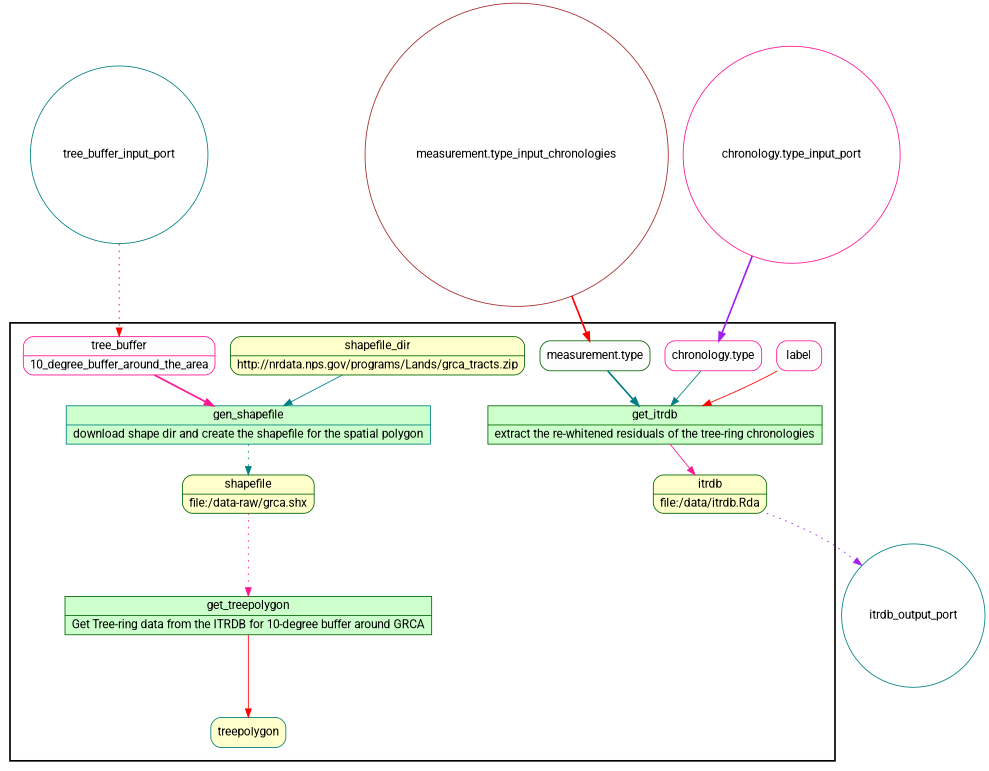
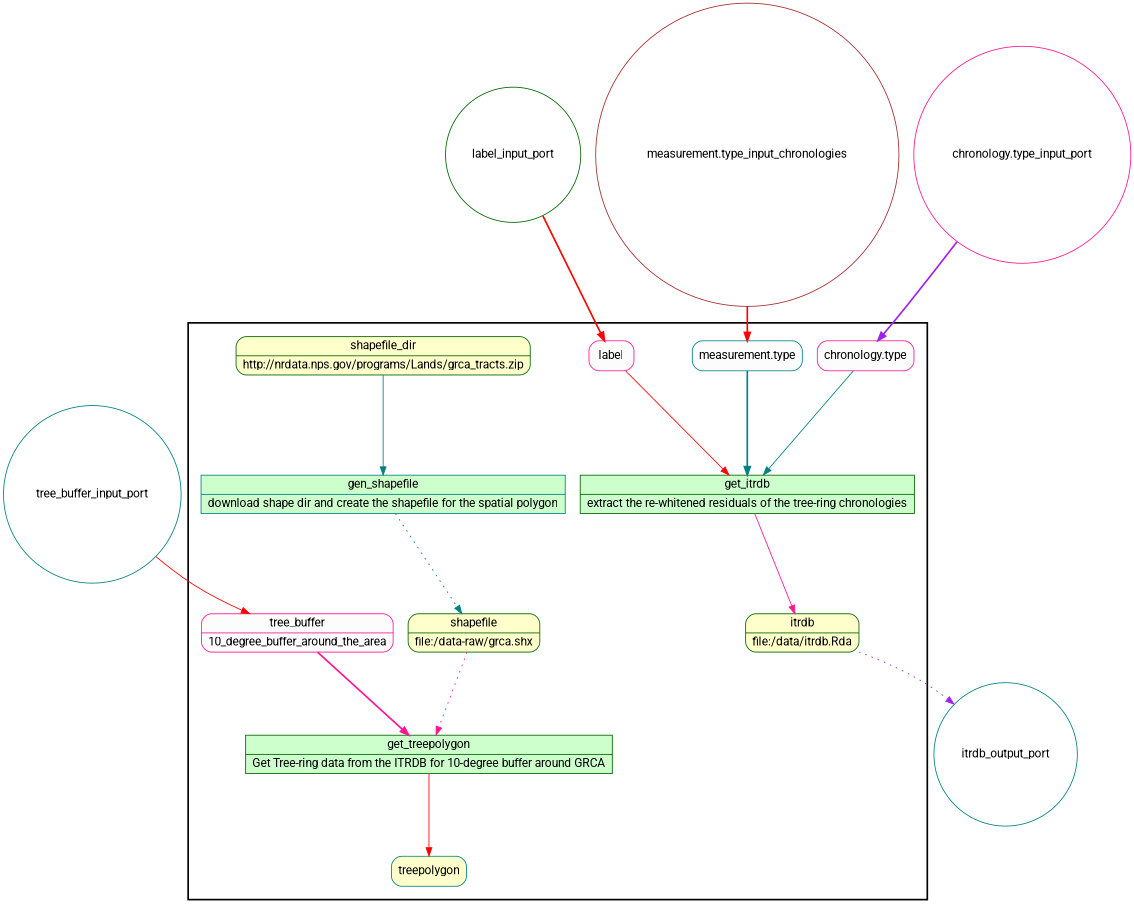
none -> (513, 155)
(119, 286) -> (201, 589)
(595, 356) -> (747, 356)
(180, 388) -> (360, 691)
